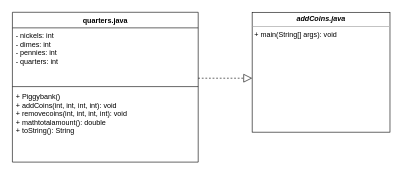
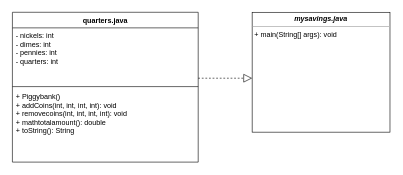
(300, 21) -> (300, 21)
